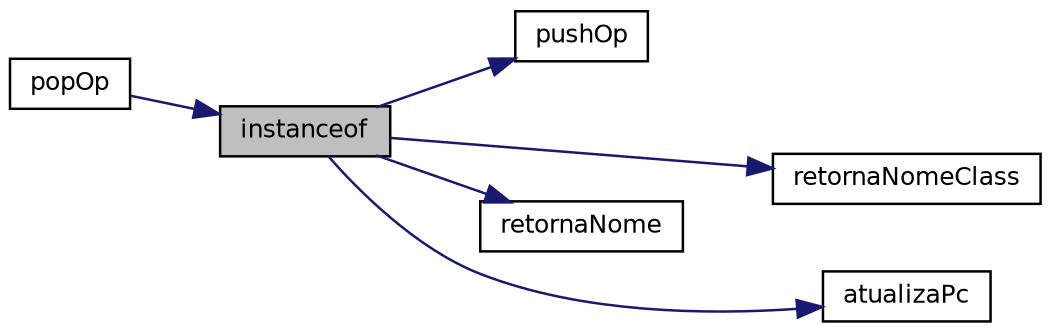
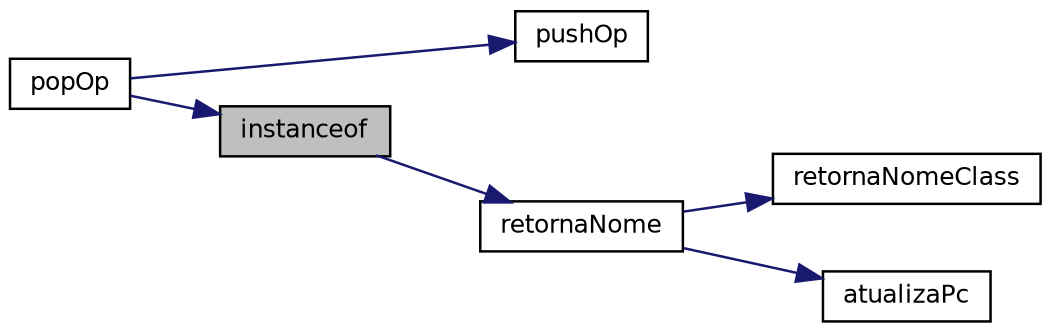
(434, 87) -> (310, 62)
(569, 152) -> (715, 207)
(540, 292) -> (740, 261)
